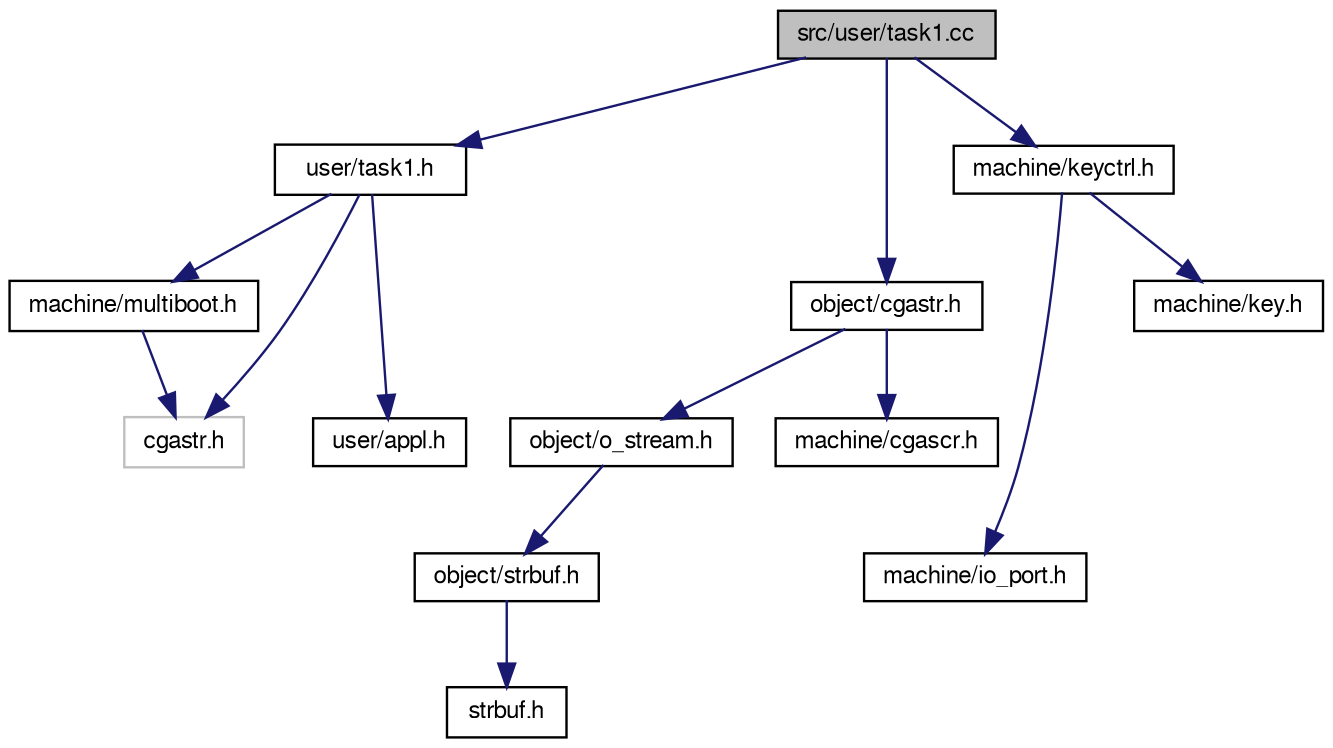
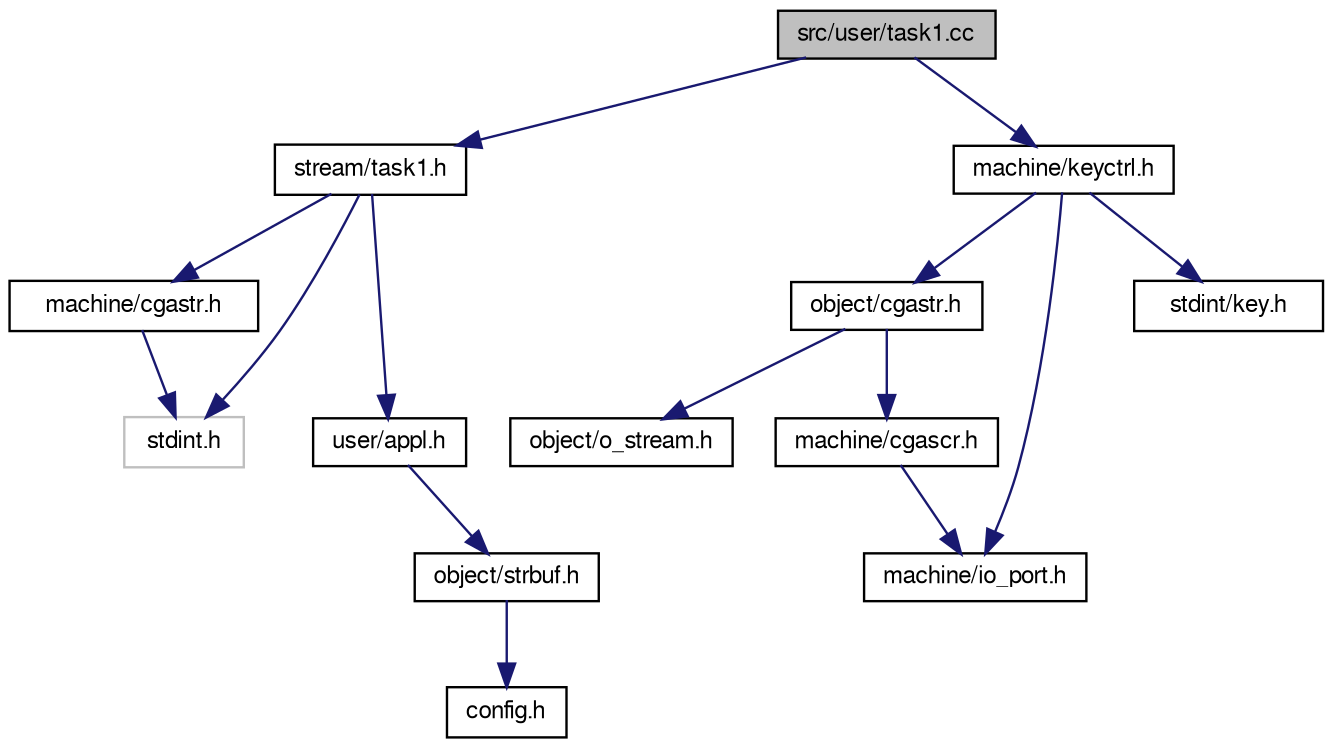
(887, 158) -> (985, 230)
(370, 170) -> (370, 170)
(134, 306) -> (134, 306)
(1229, 306) -> (1229, 306)
(184, 442) -> (184, 442)
none -> (924, 500)
(572, 501) -> (440, 501)
(507, 712) -> (507, 712)
